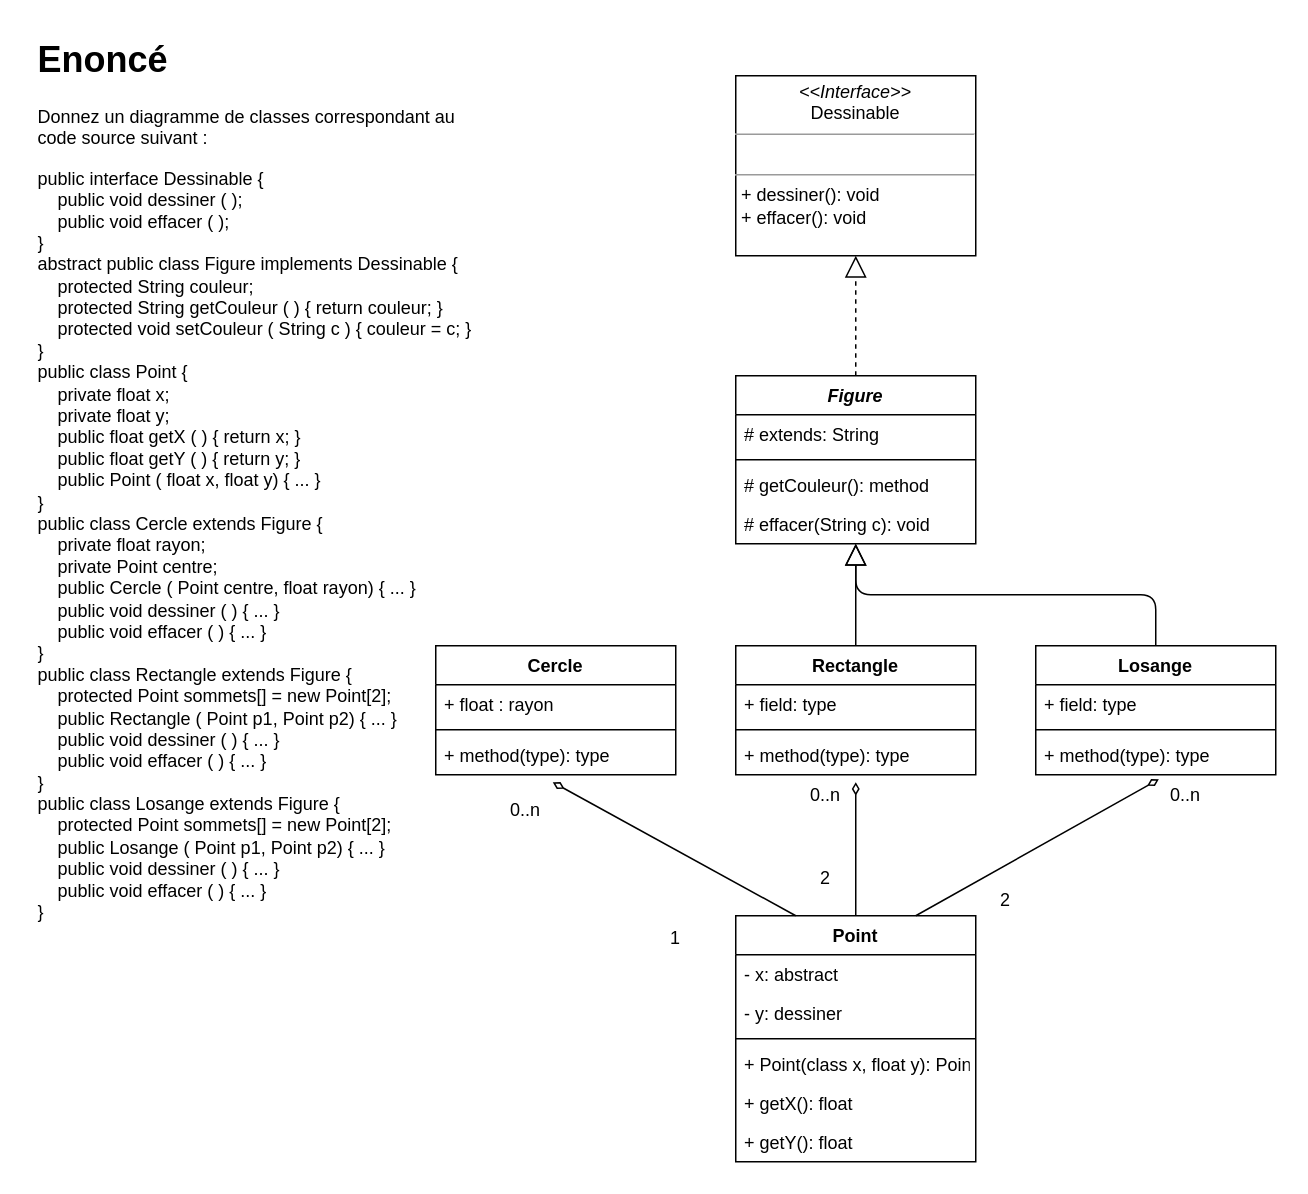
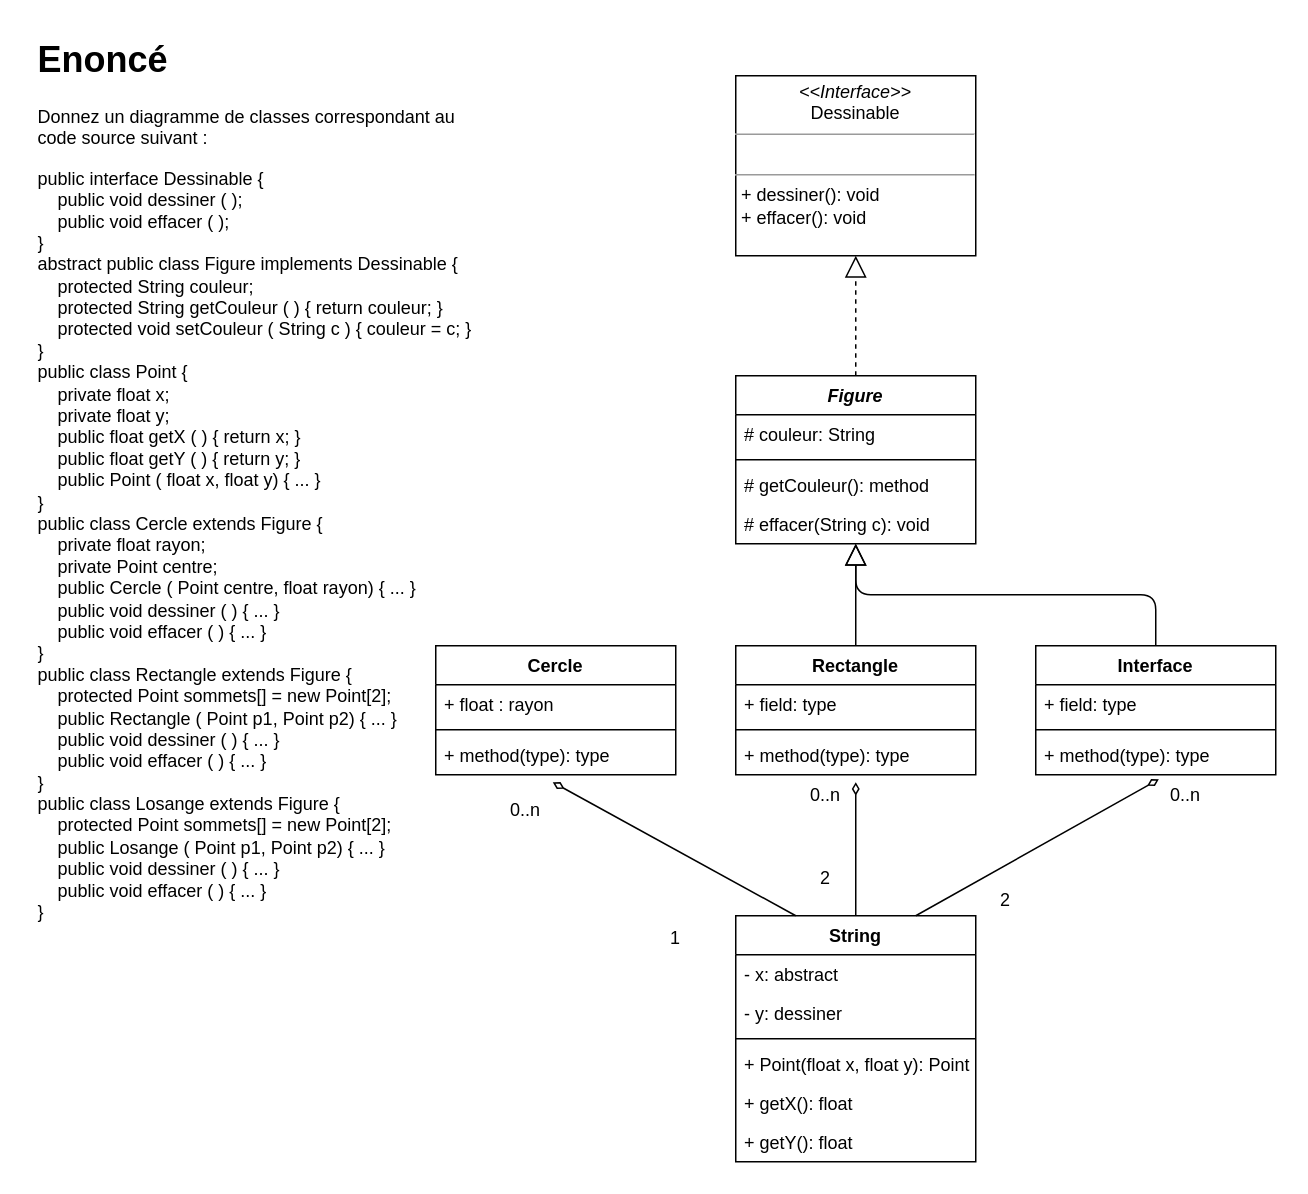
(820, 435) -> (818, 435)
(1155, 666) -> (1155, 666)
(855, 936) -> (855, 936)
(880, 1065) -> (880, 1065)
